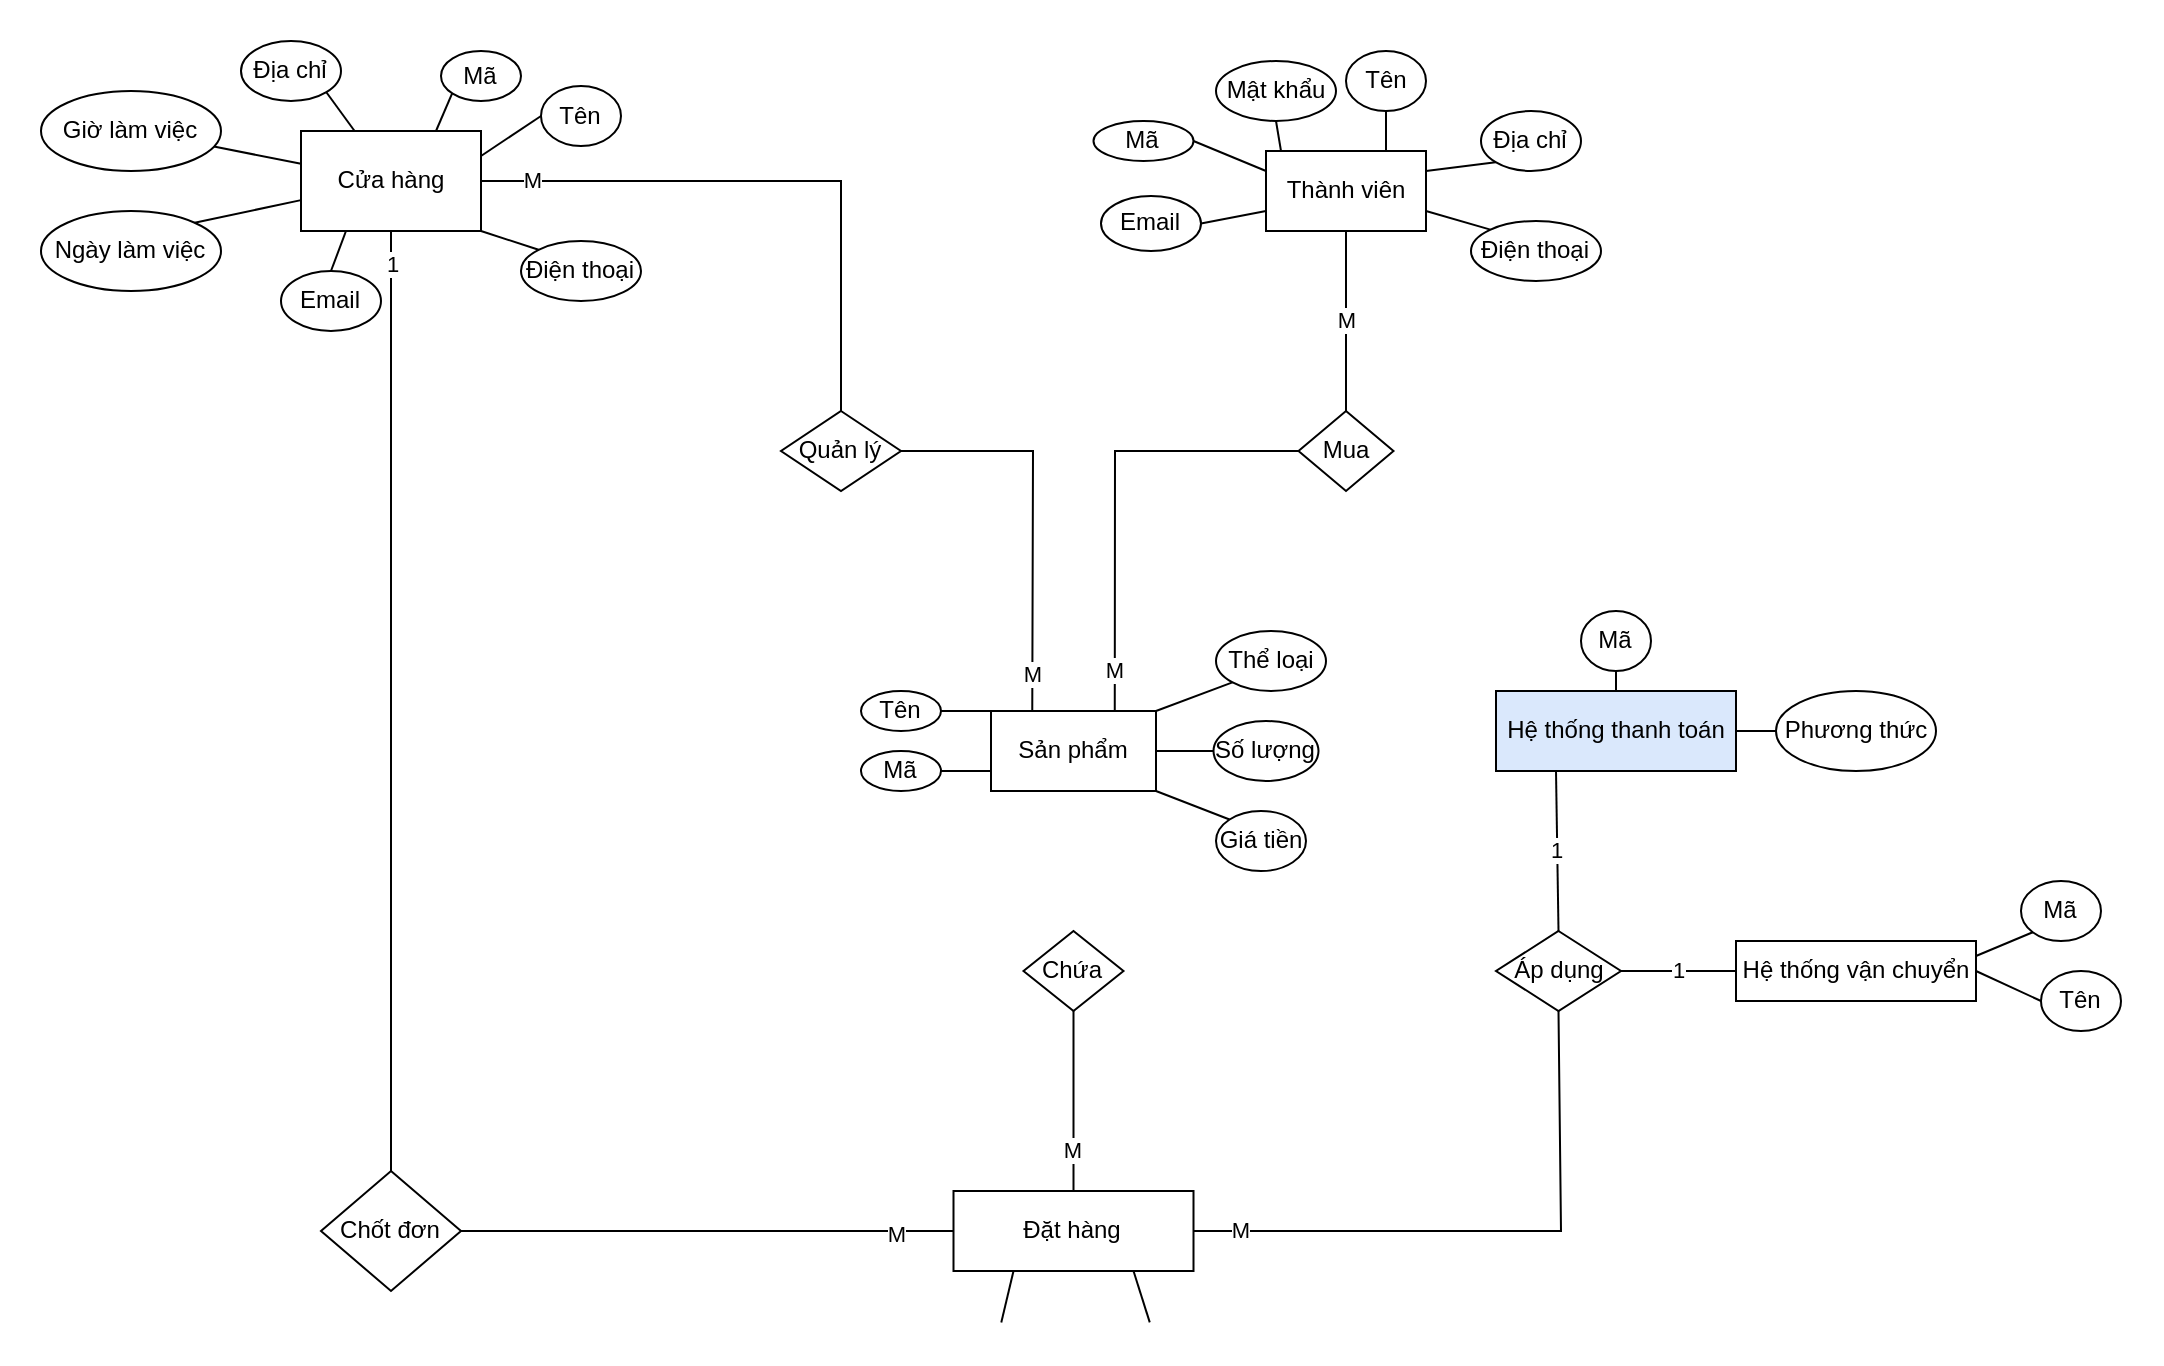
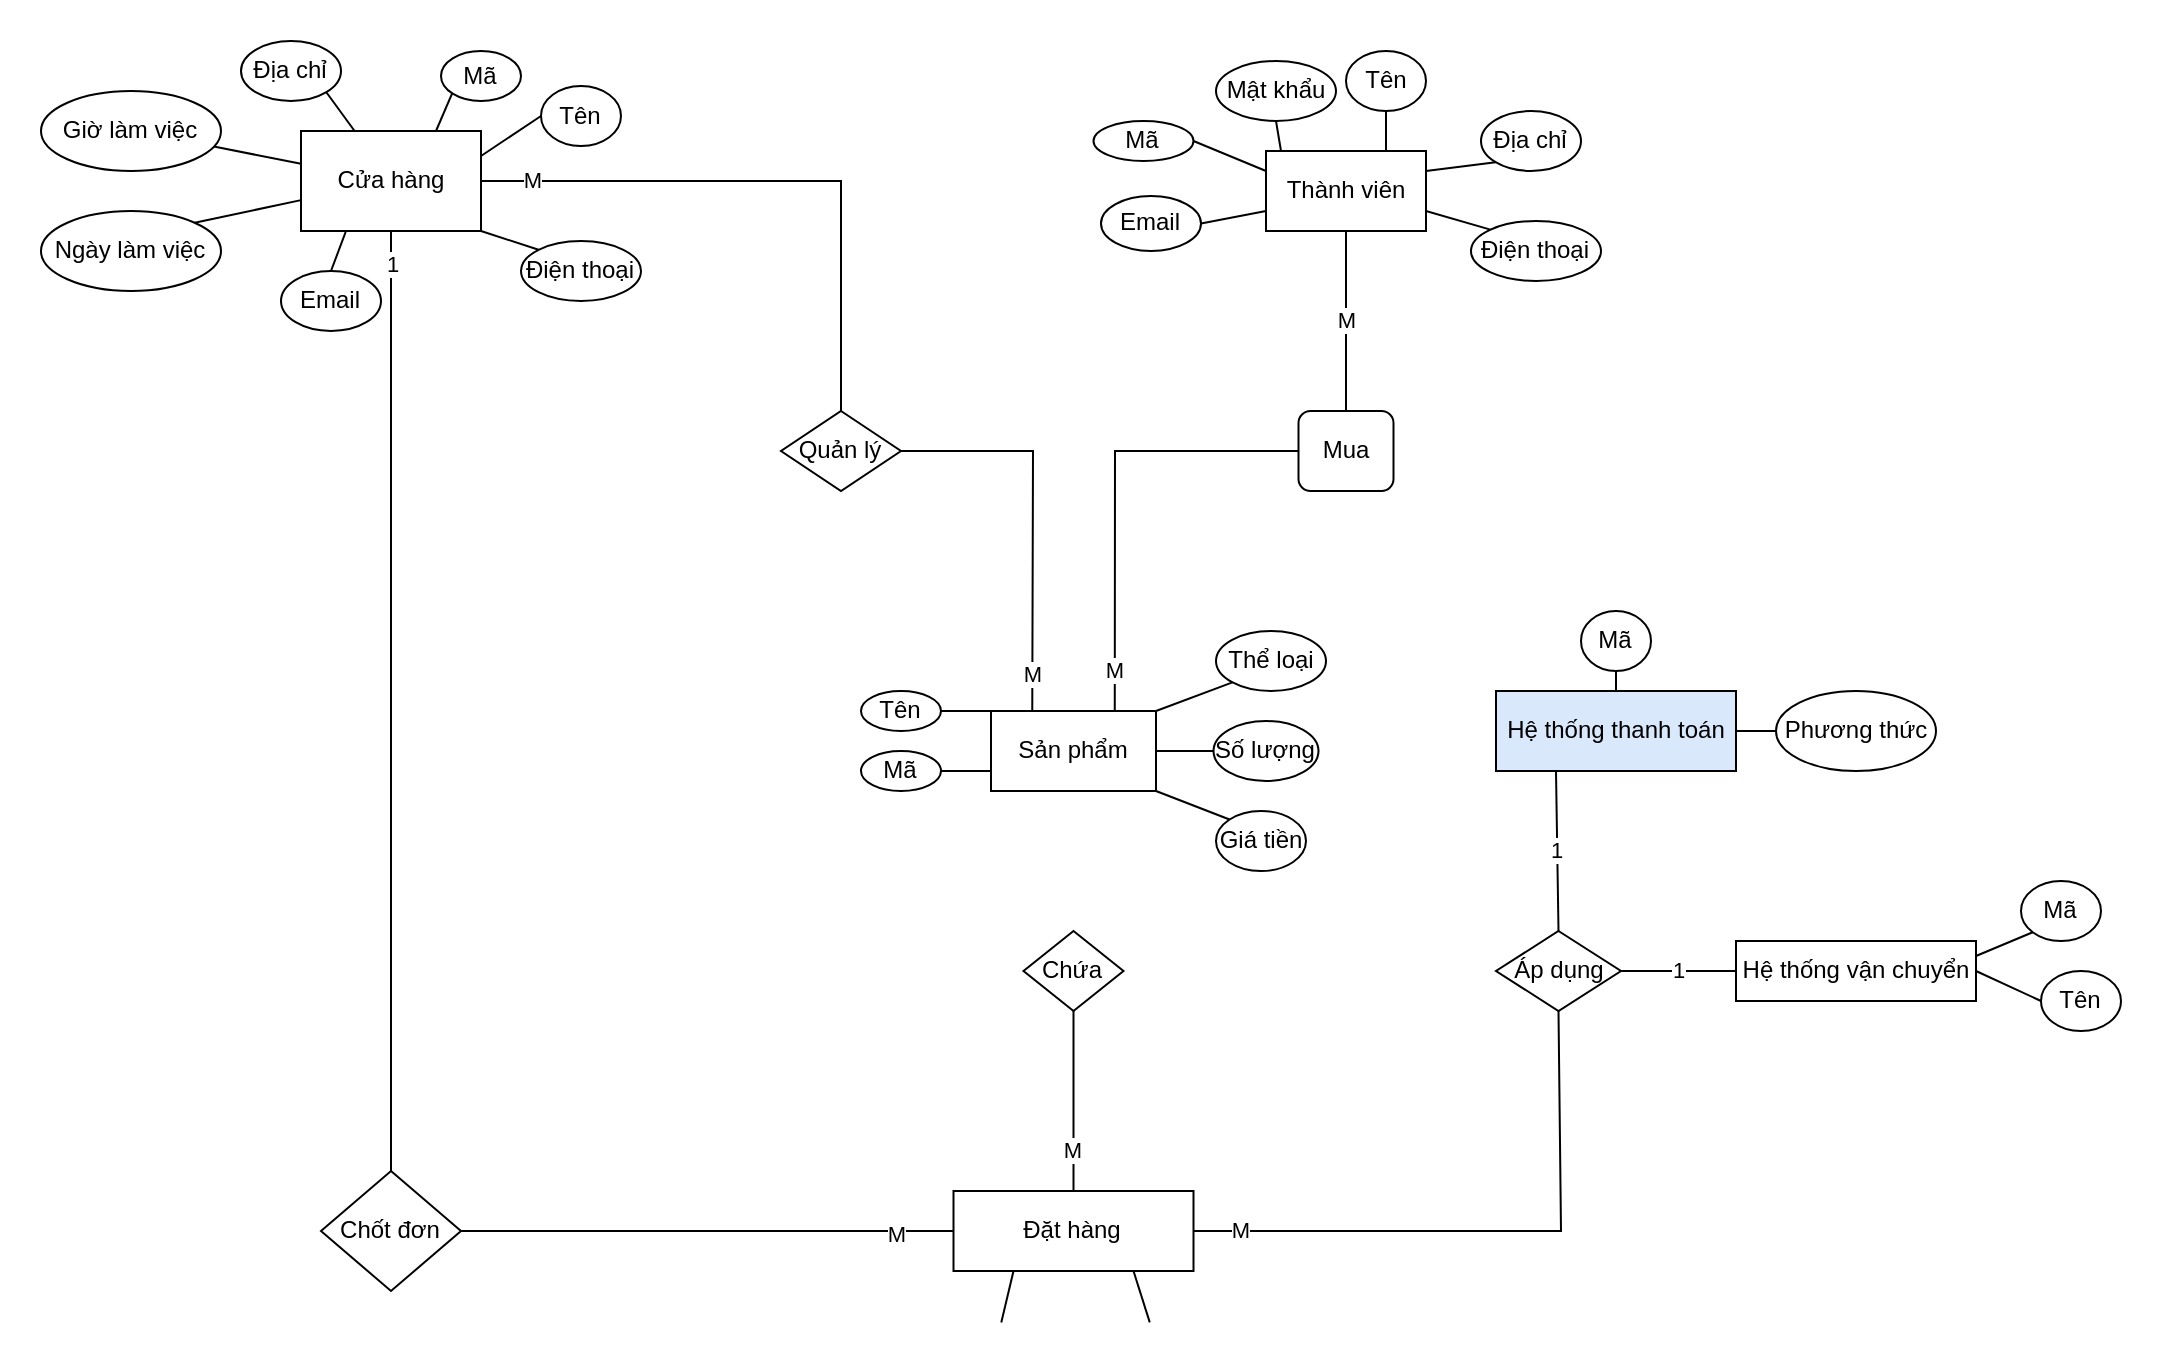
(1346, 451) -> (1346, 451)
